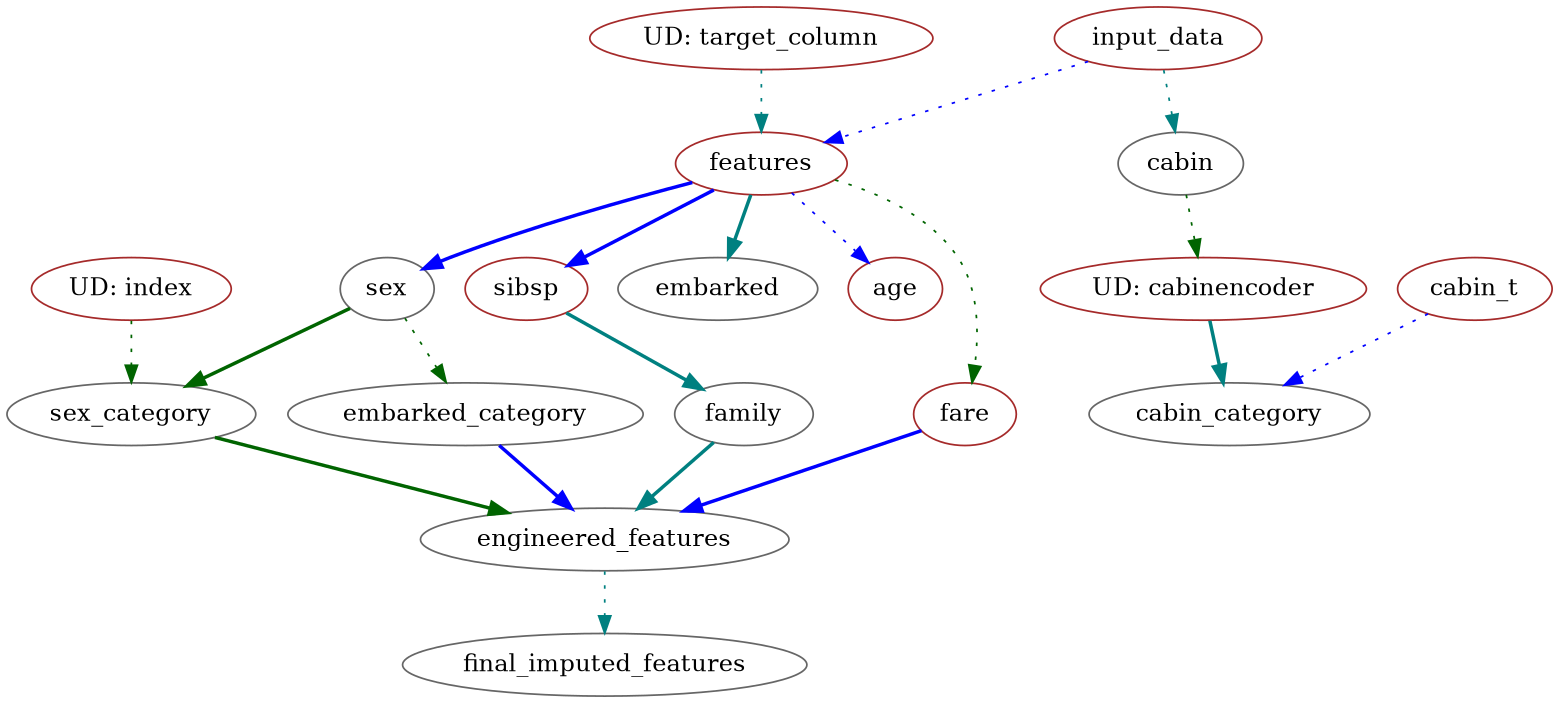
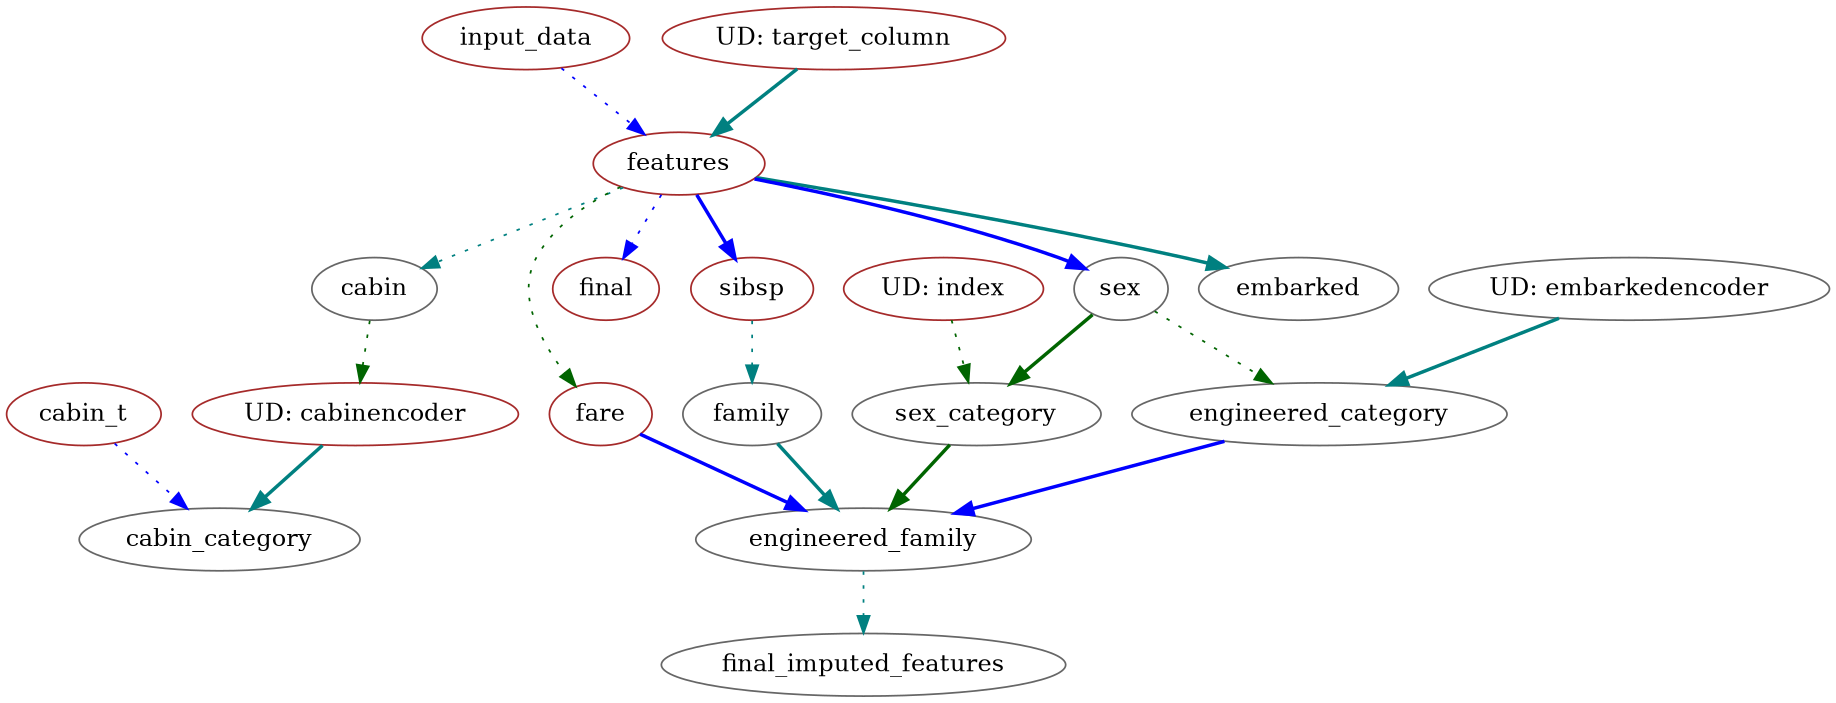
(761, 92) -> (762, 96)
(1168, 92) -> (530, 225)
(895, 289) -> (606, 289)
none -> (1629, 289)
(626, 347) -> (752, 343)
(466, 414) -> (1319, 414)
(605, 539) -> (864, 539)
